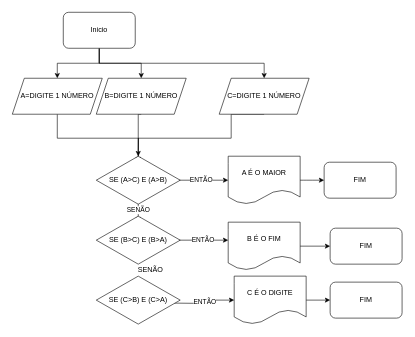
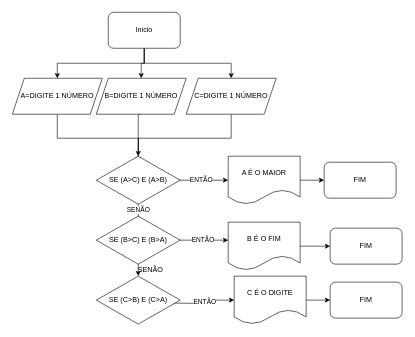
(99, 30) -> (144, 30)
(264, 96) -> (231, 96)
none -> (138, 270)
